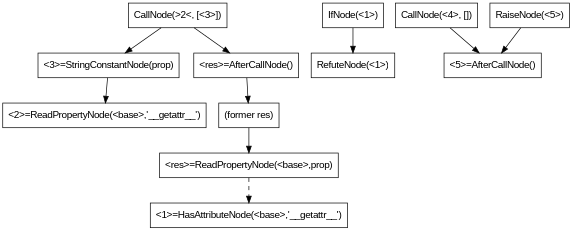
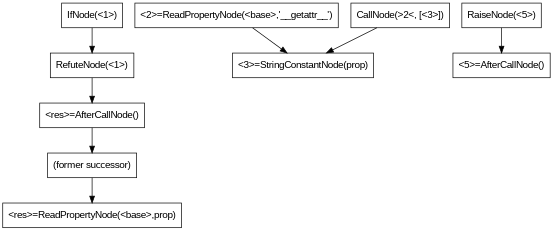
(437, 15) -> none
(209, 38) -> (92, 87)
(107, 87) -> (267, 38)
(249, 115) -> (92, 165)
(249, 215) -> none
